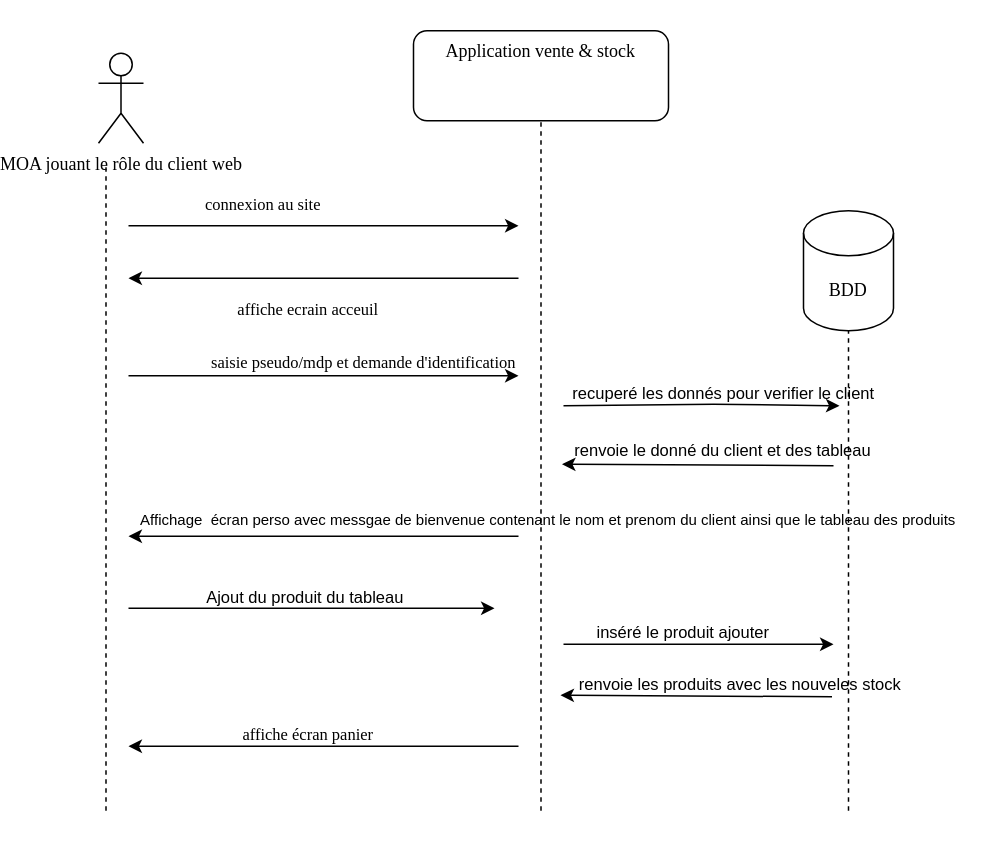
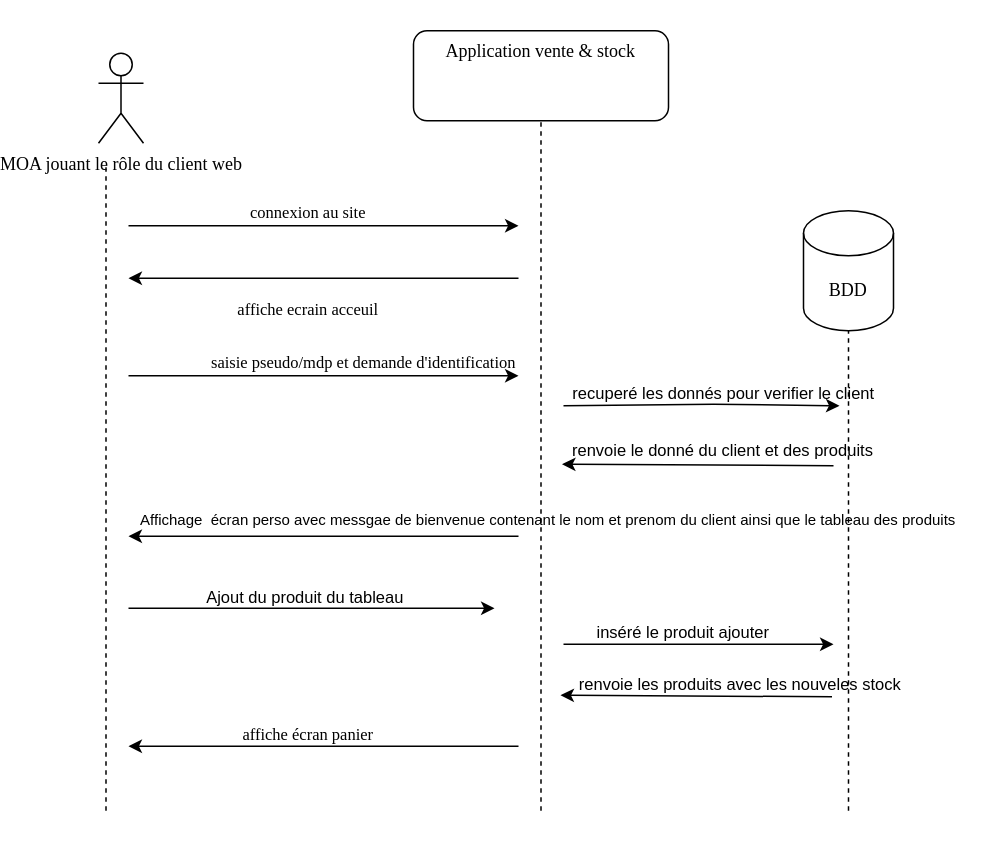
(263, 208) -> (308, 215)
(725, 451) -> (725, 451)
